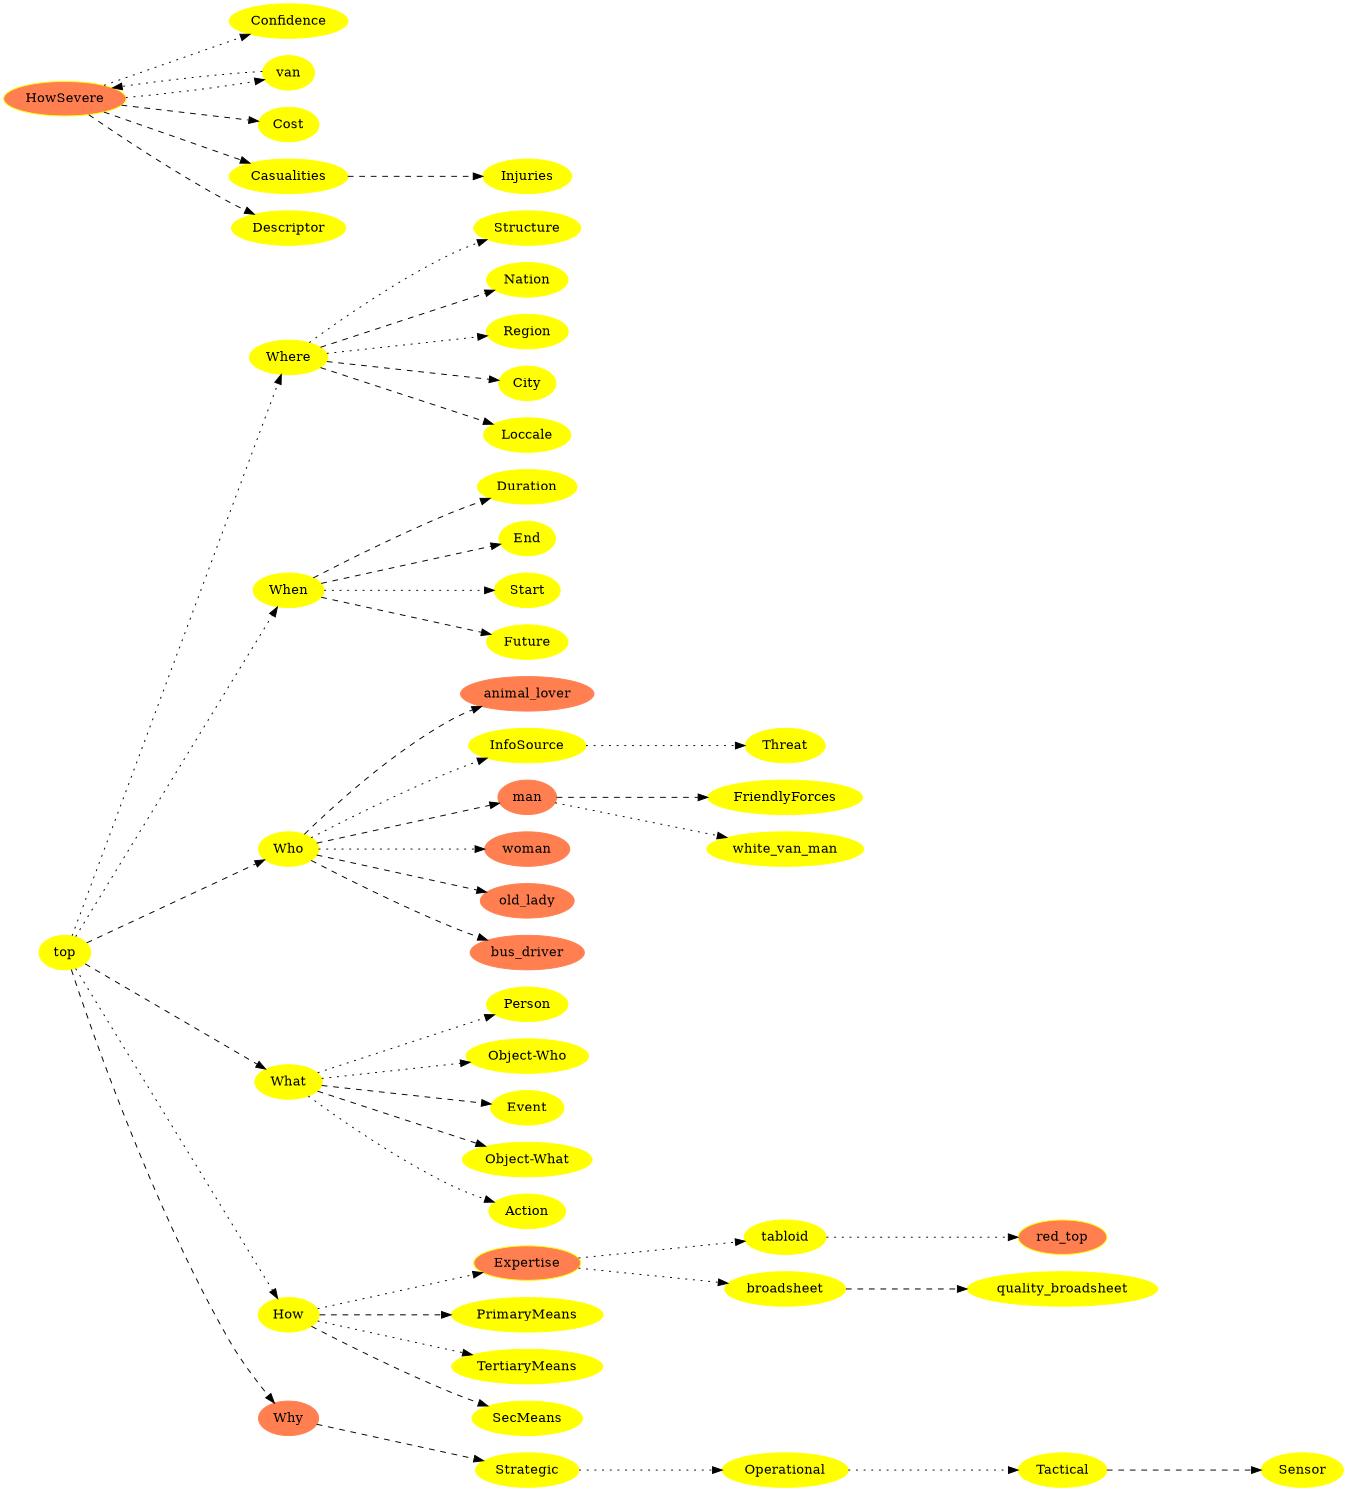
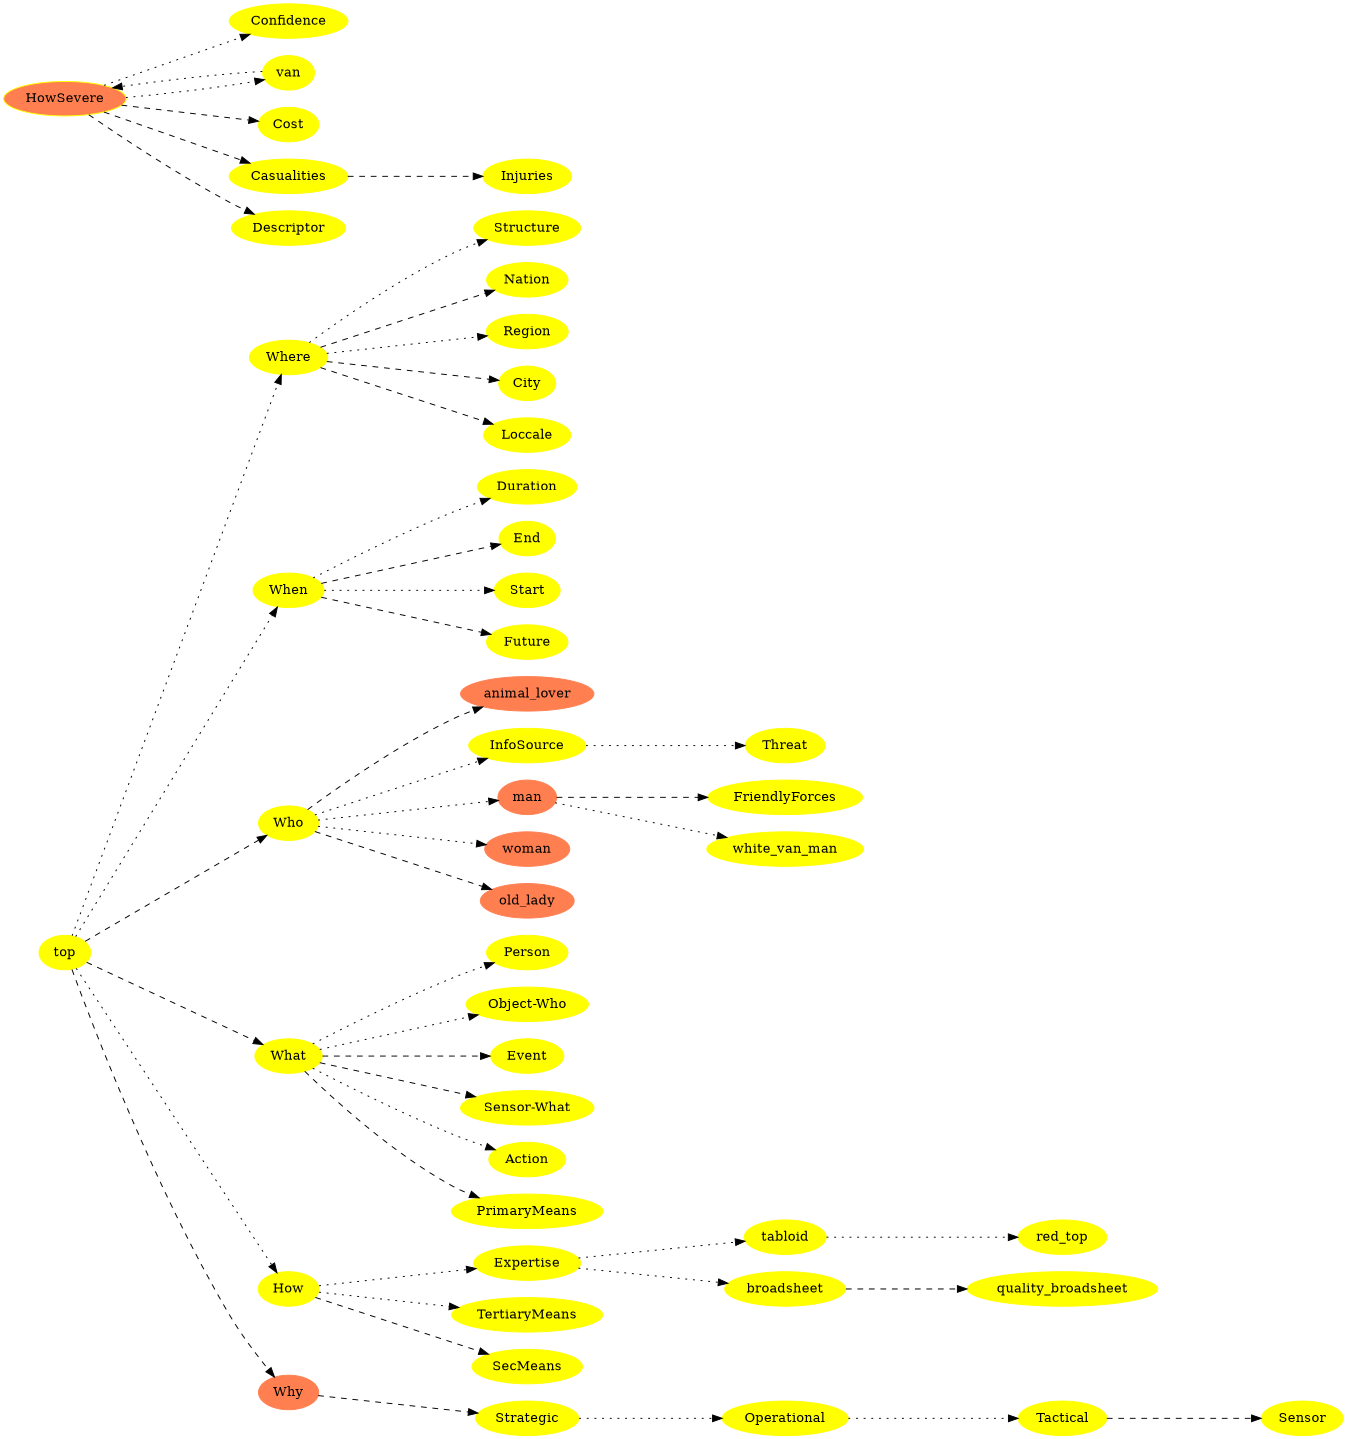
(396, 537) -> (396, 537)
(403, 824) -> (403, 811)
(527, 953) -> none
(527, 1160) -> (527, 1108)
(1063, 1237) -> (1063, 1237)
(527, 1263) -> (527, 1263)
(380, 1315) -> (383, 1139)
